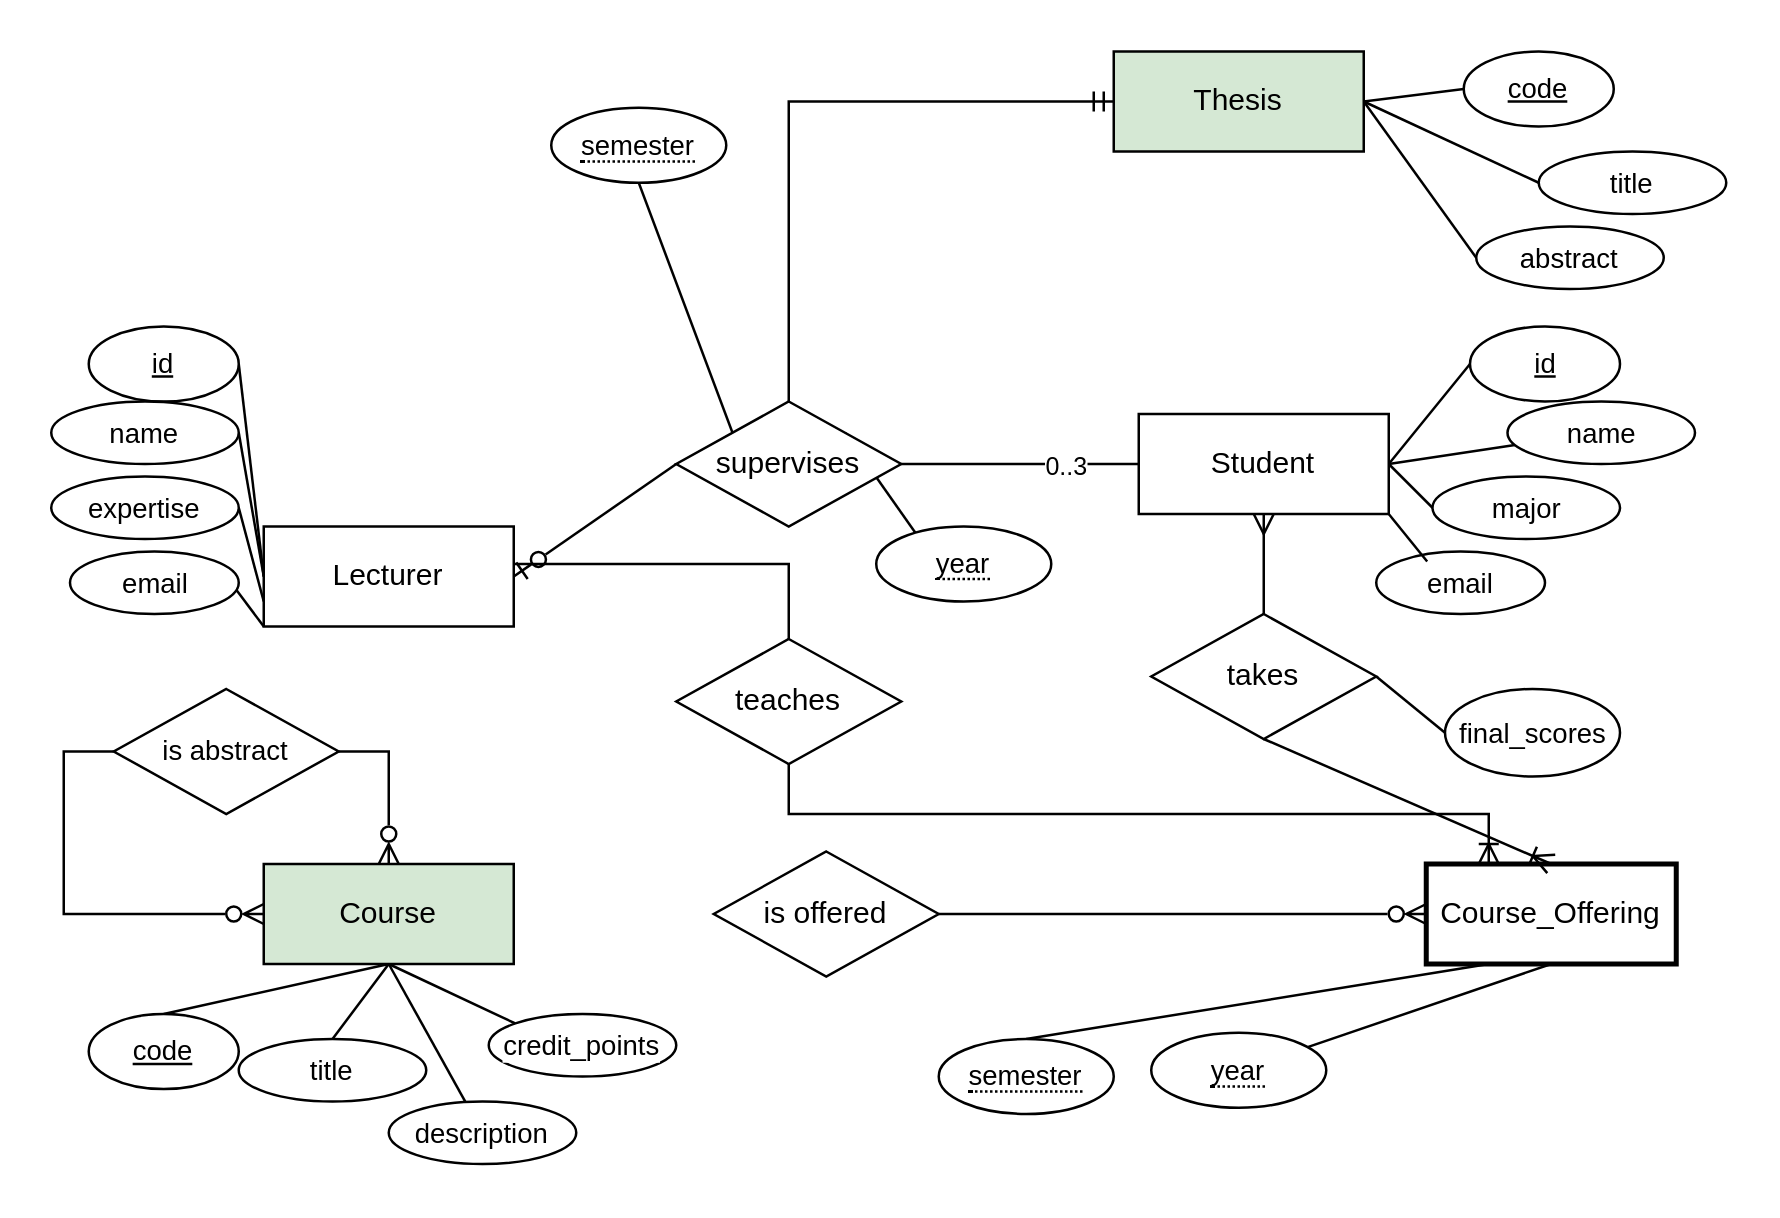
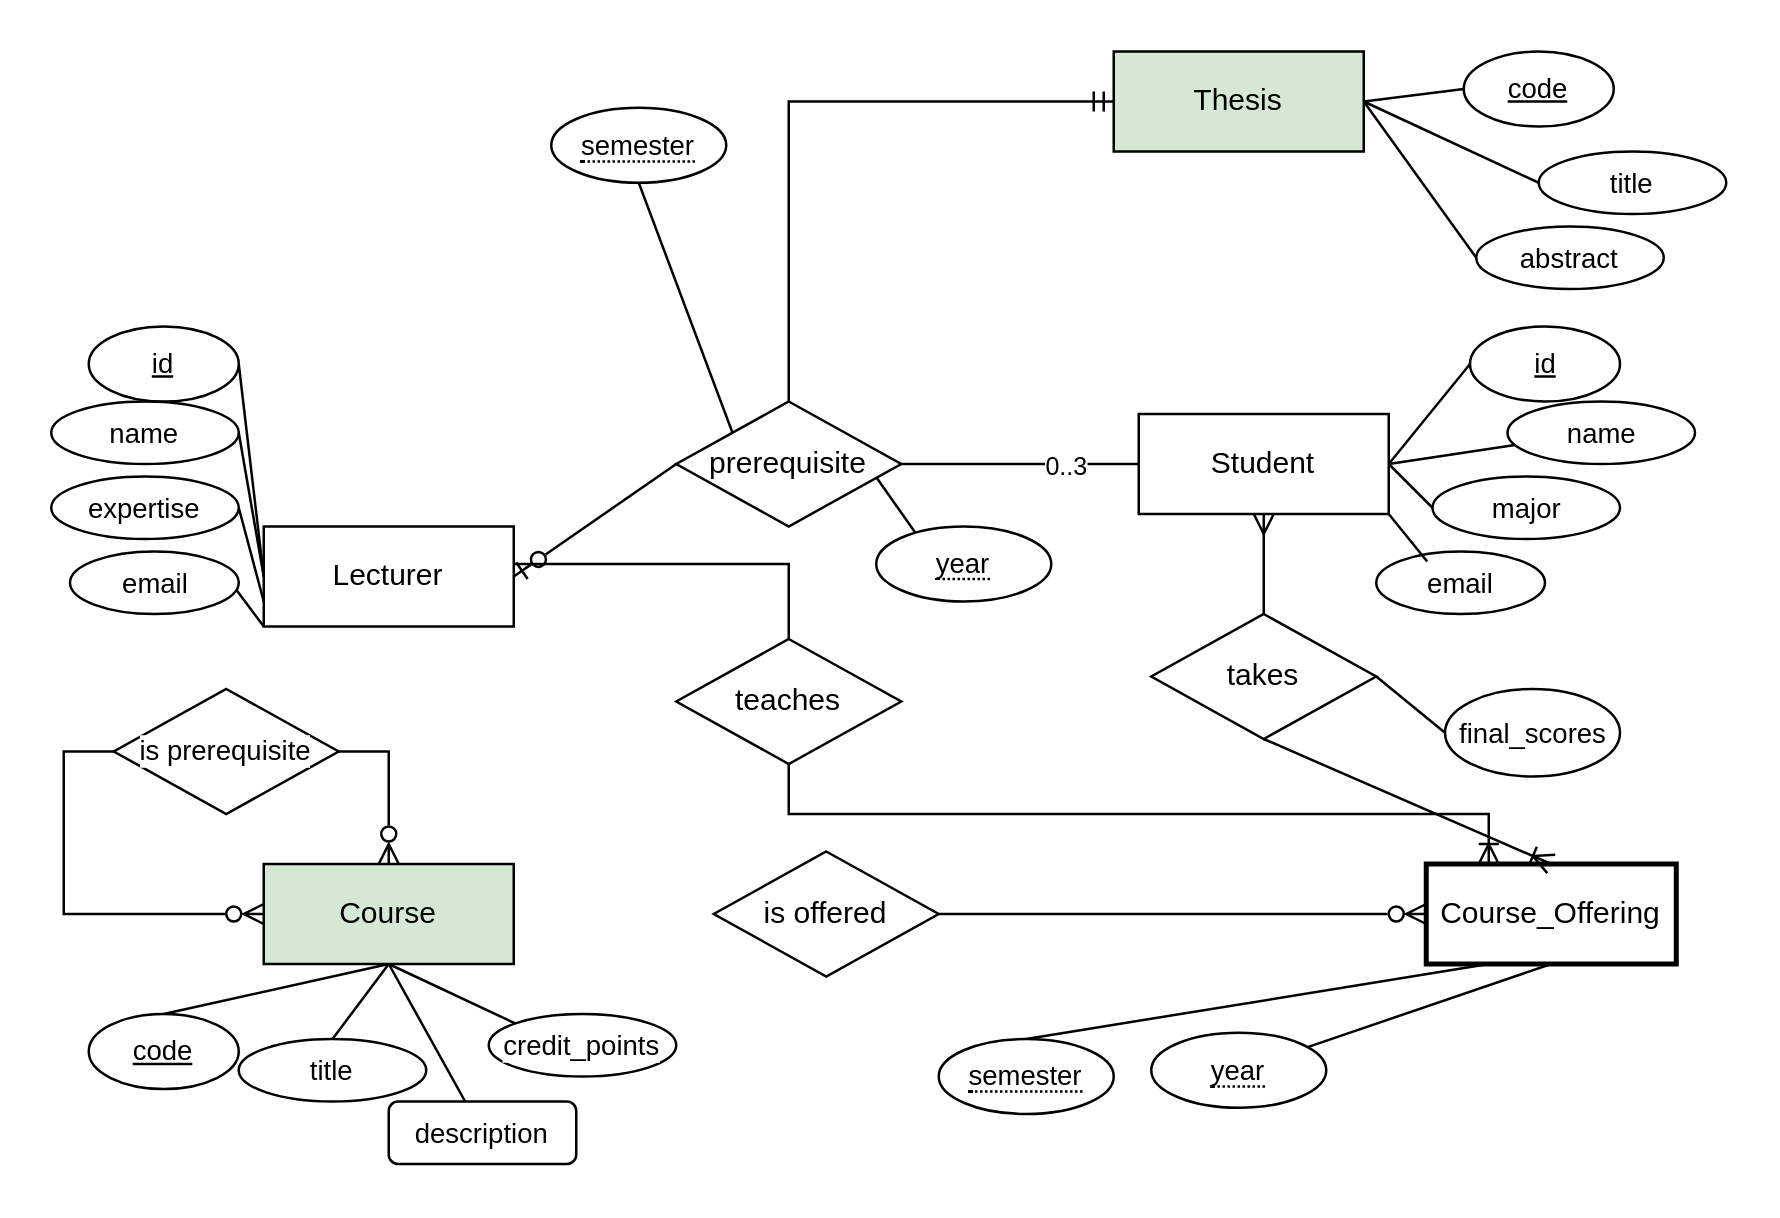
(789, 464) -> (789, 464)
(226, 751) -> (226, 751)
(483, 1133) -> (483, 1133)
